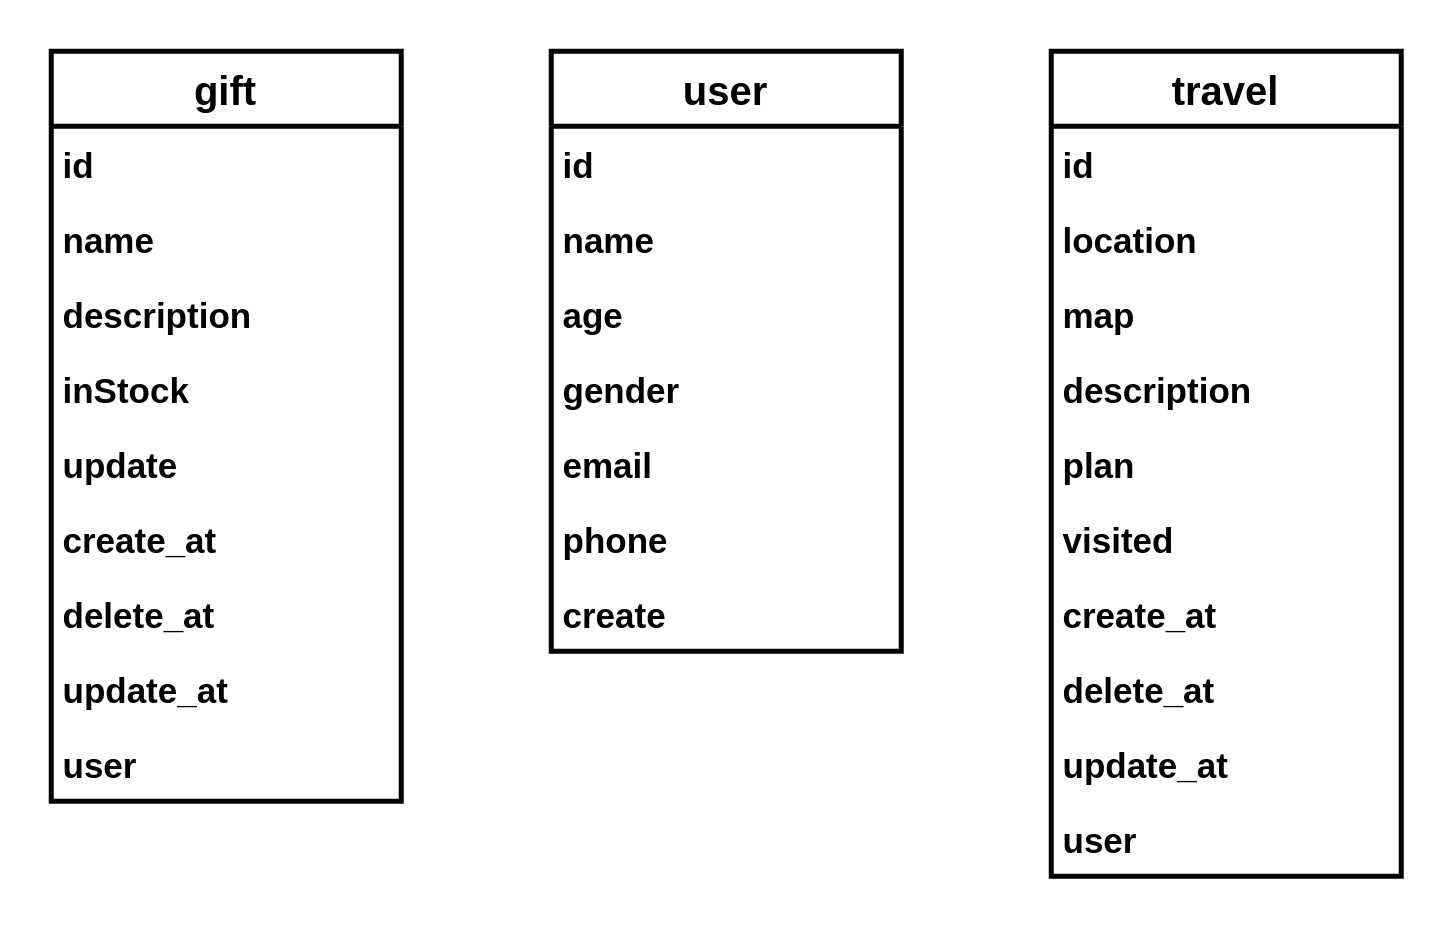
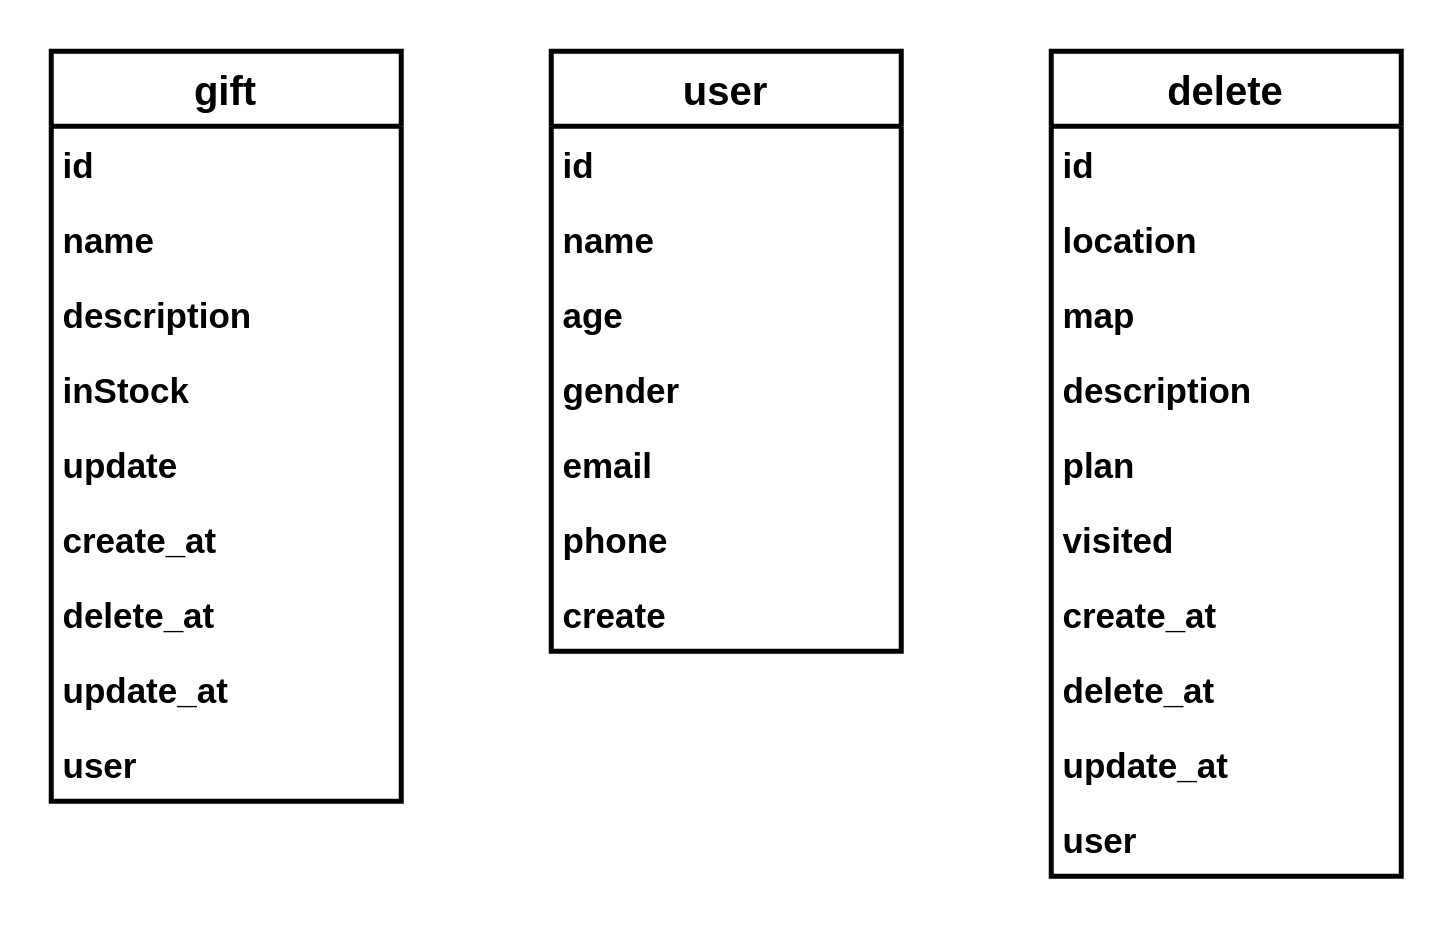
(1225, 92) -> (1225, 92)
